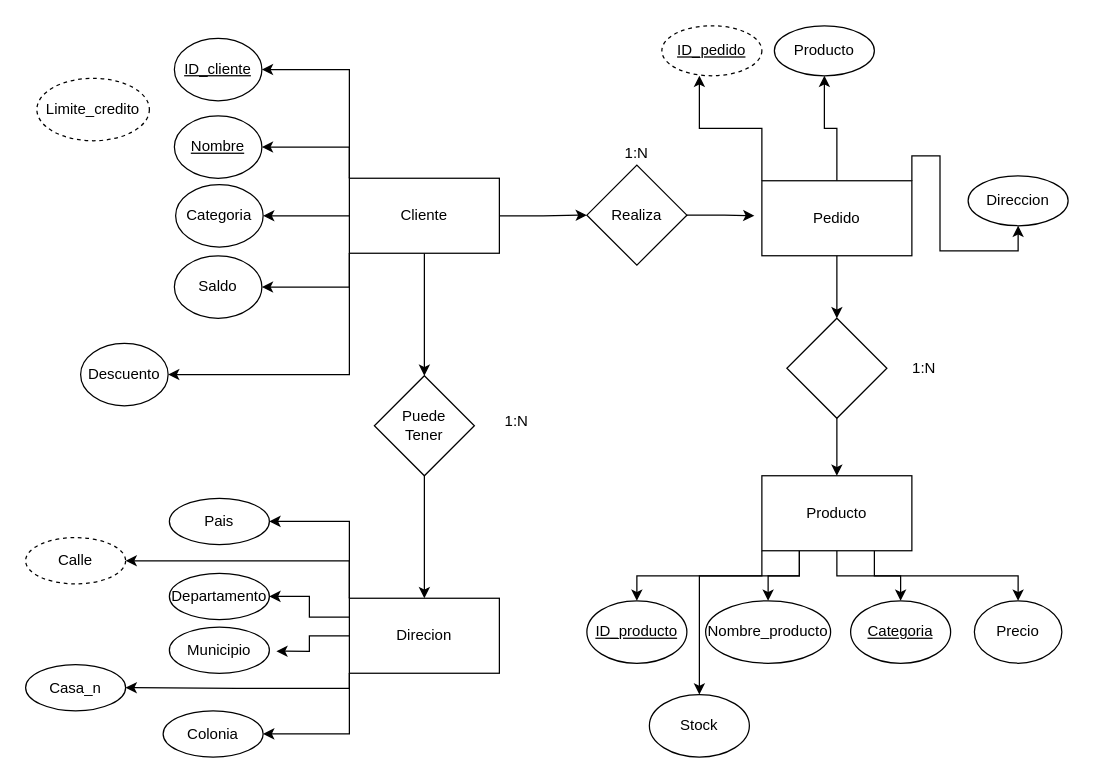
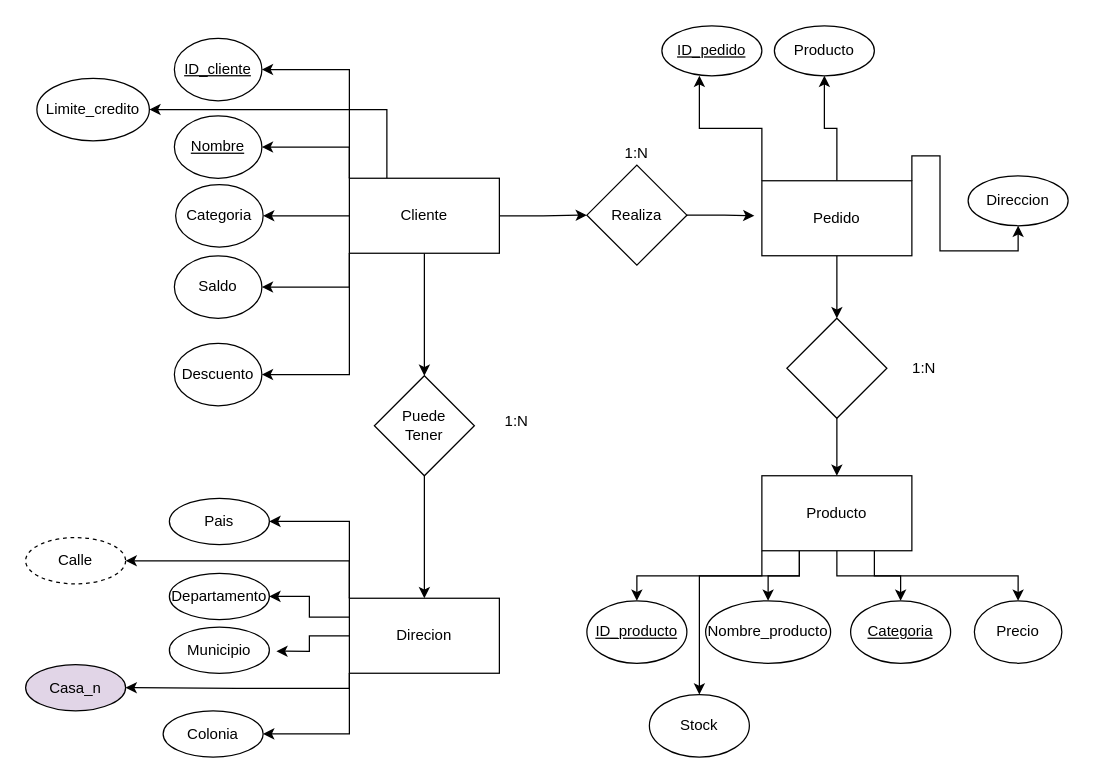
(712, 51) -> (712, 51)
(93, 109) -> (93, 109)
none -> (307, 109)
(124, 374) -> (218, 374)
(76, 688) -> (76, 688)
